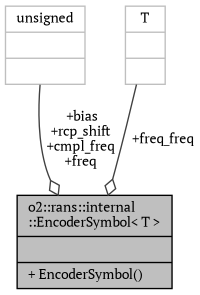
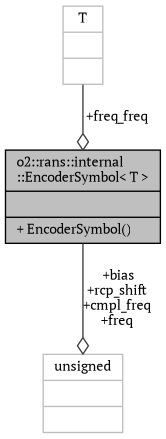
(40, 133) -> (83, 291)
